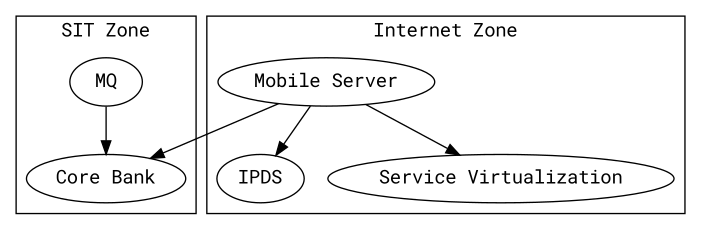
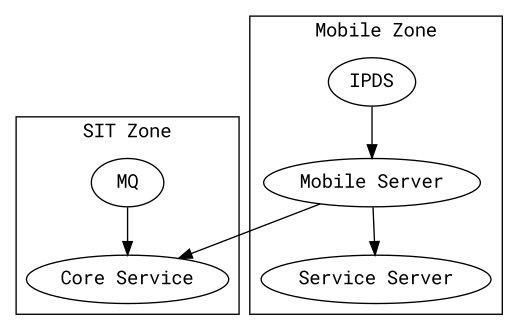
(446, 32) -> (376, 32)
(297, 125) -> (372, 126)
(106, 179) -> (128, 279)
(501, 179) -> (376, 279)
